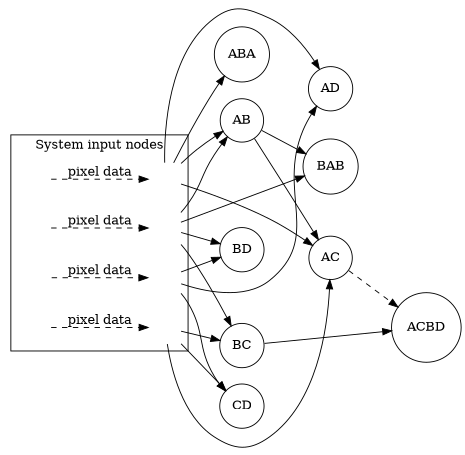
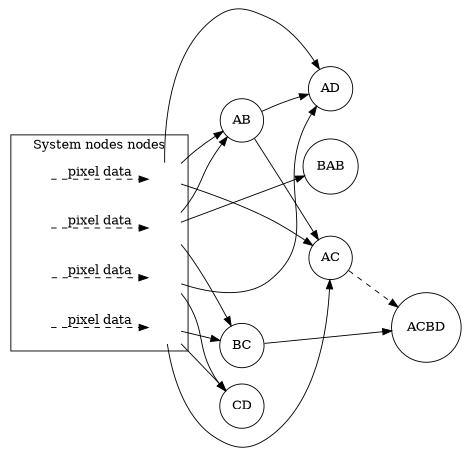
(242, 54) -> none
(280, 140) -> (281, 103)
(99, 145) -> (99, 145)
(242, 250) -> none
